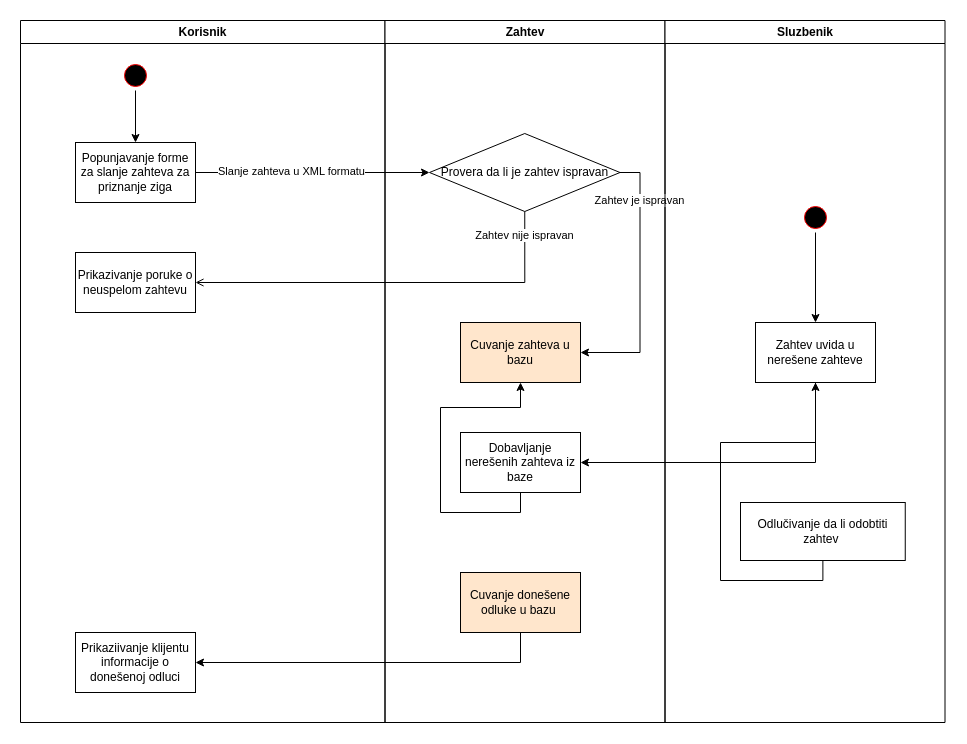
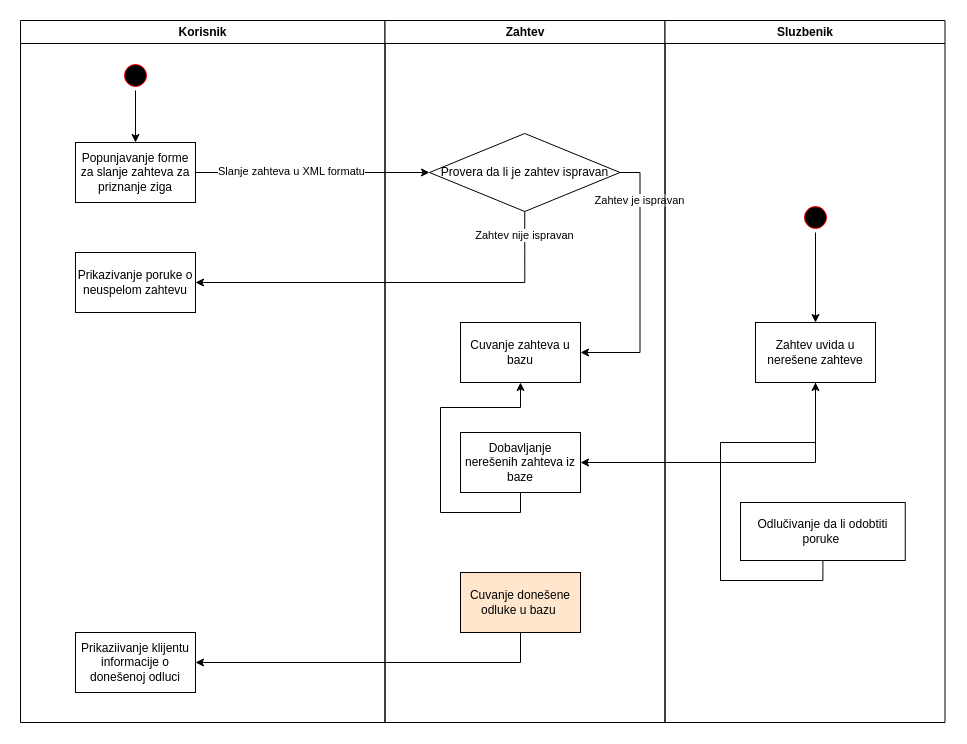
(201, 283) -> (203, 283)
(521, 353) -> (521, 353)
(823, 532) -> (823, 532)
